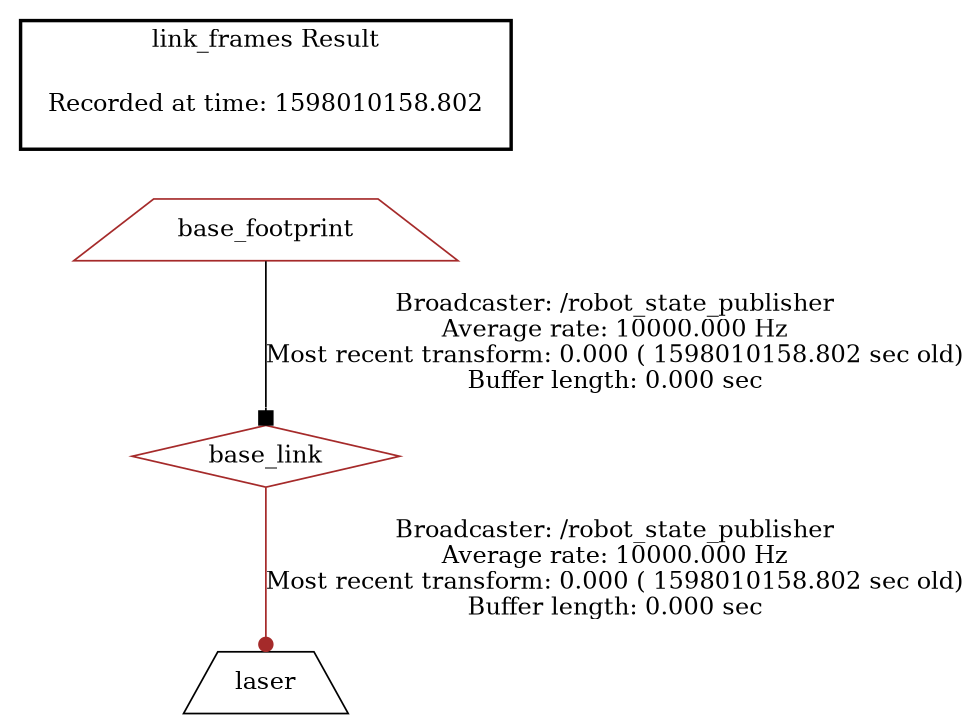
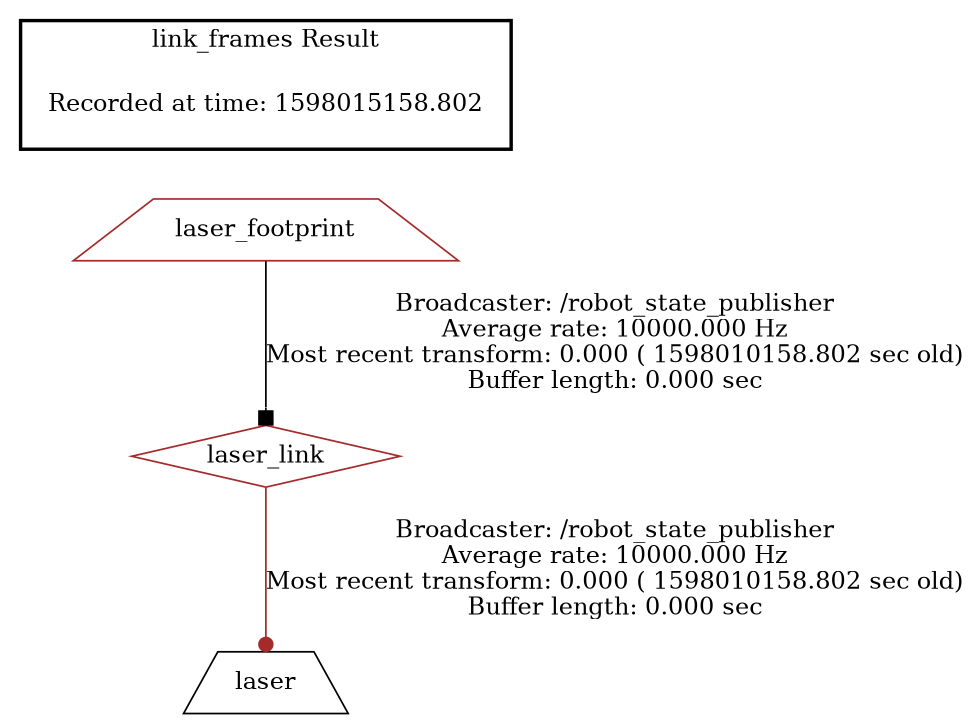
(266, 105) -> (266, 105)
(266, 230) -> (266, 230)
(266, 456) -> (266, 456)
